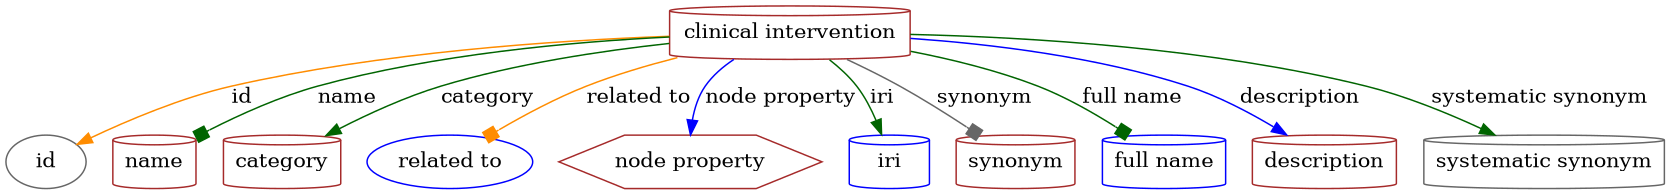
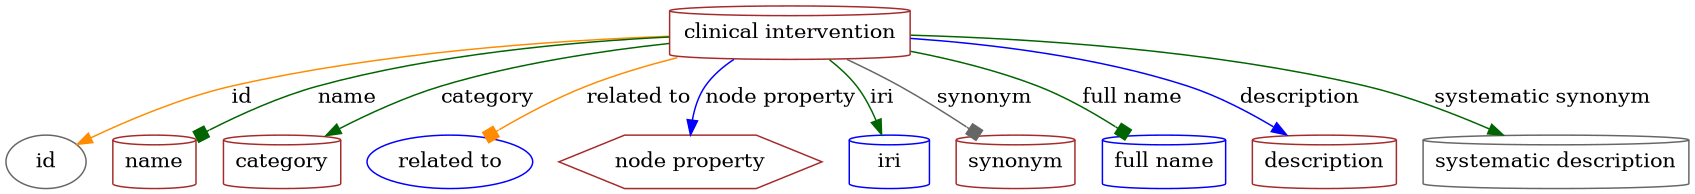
(1544, 162) -> (1556, 162)
